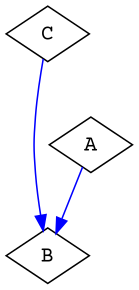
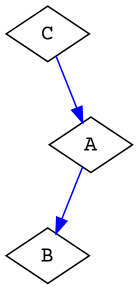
(34, 137) -> (66, 82)
